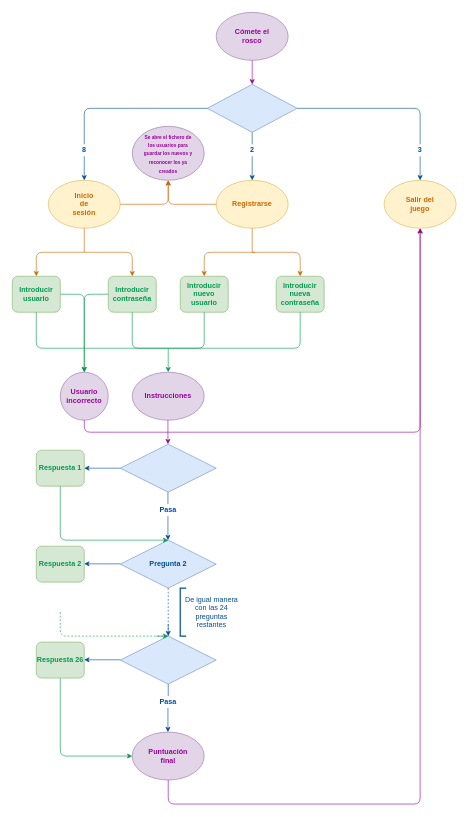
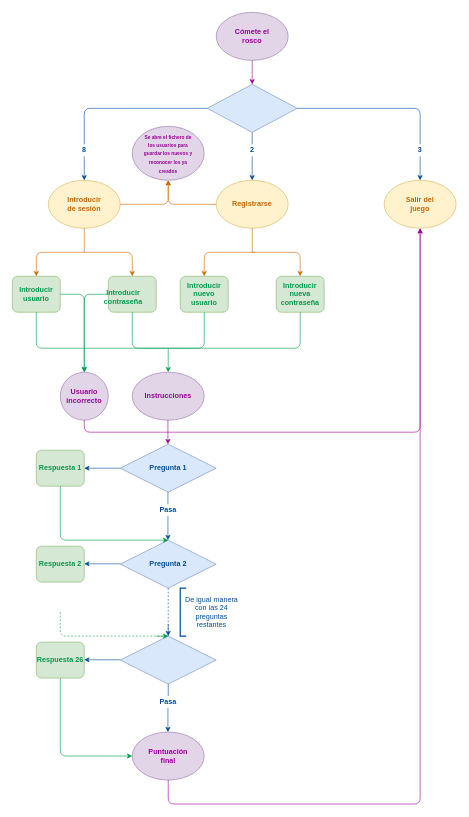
(84, 204) -> (84, 204)
(132, 294) -> (123, 297)
none -> (168, 468)
